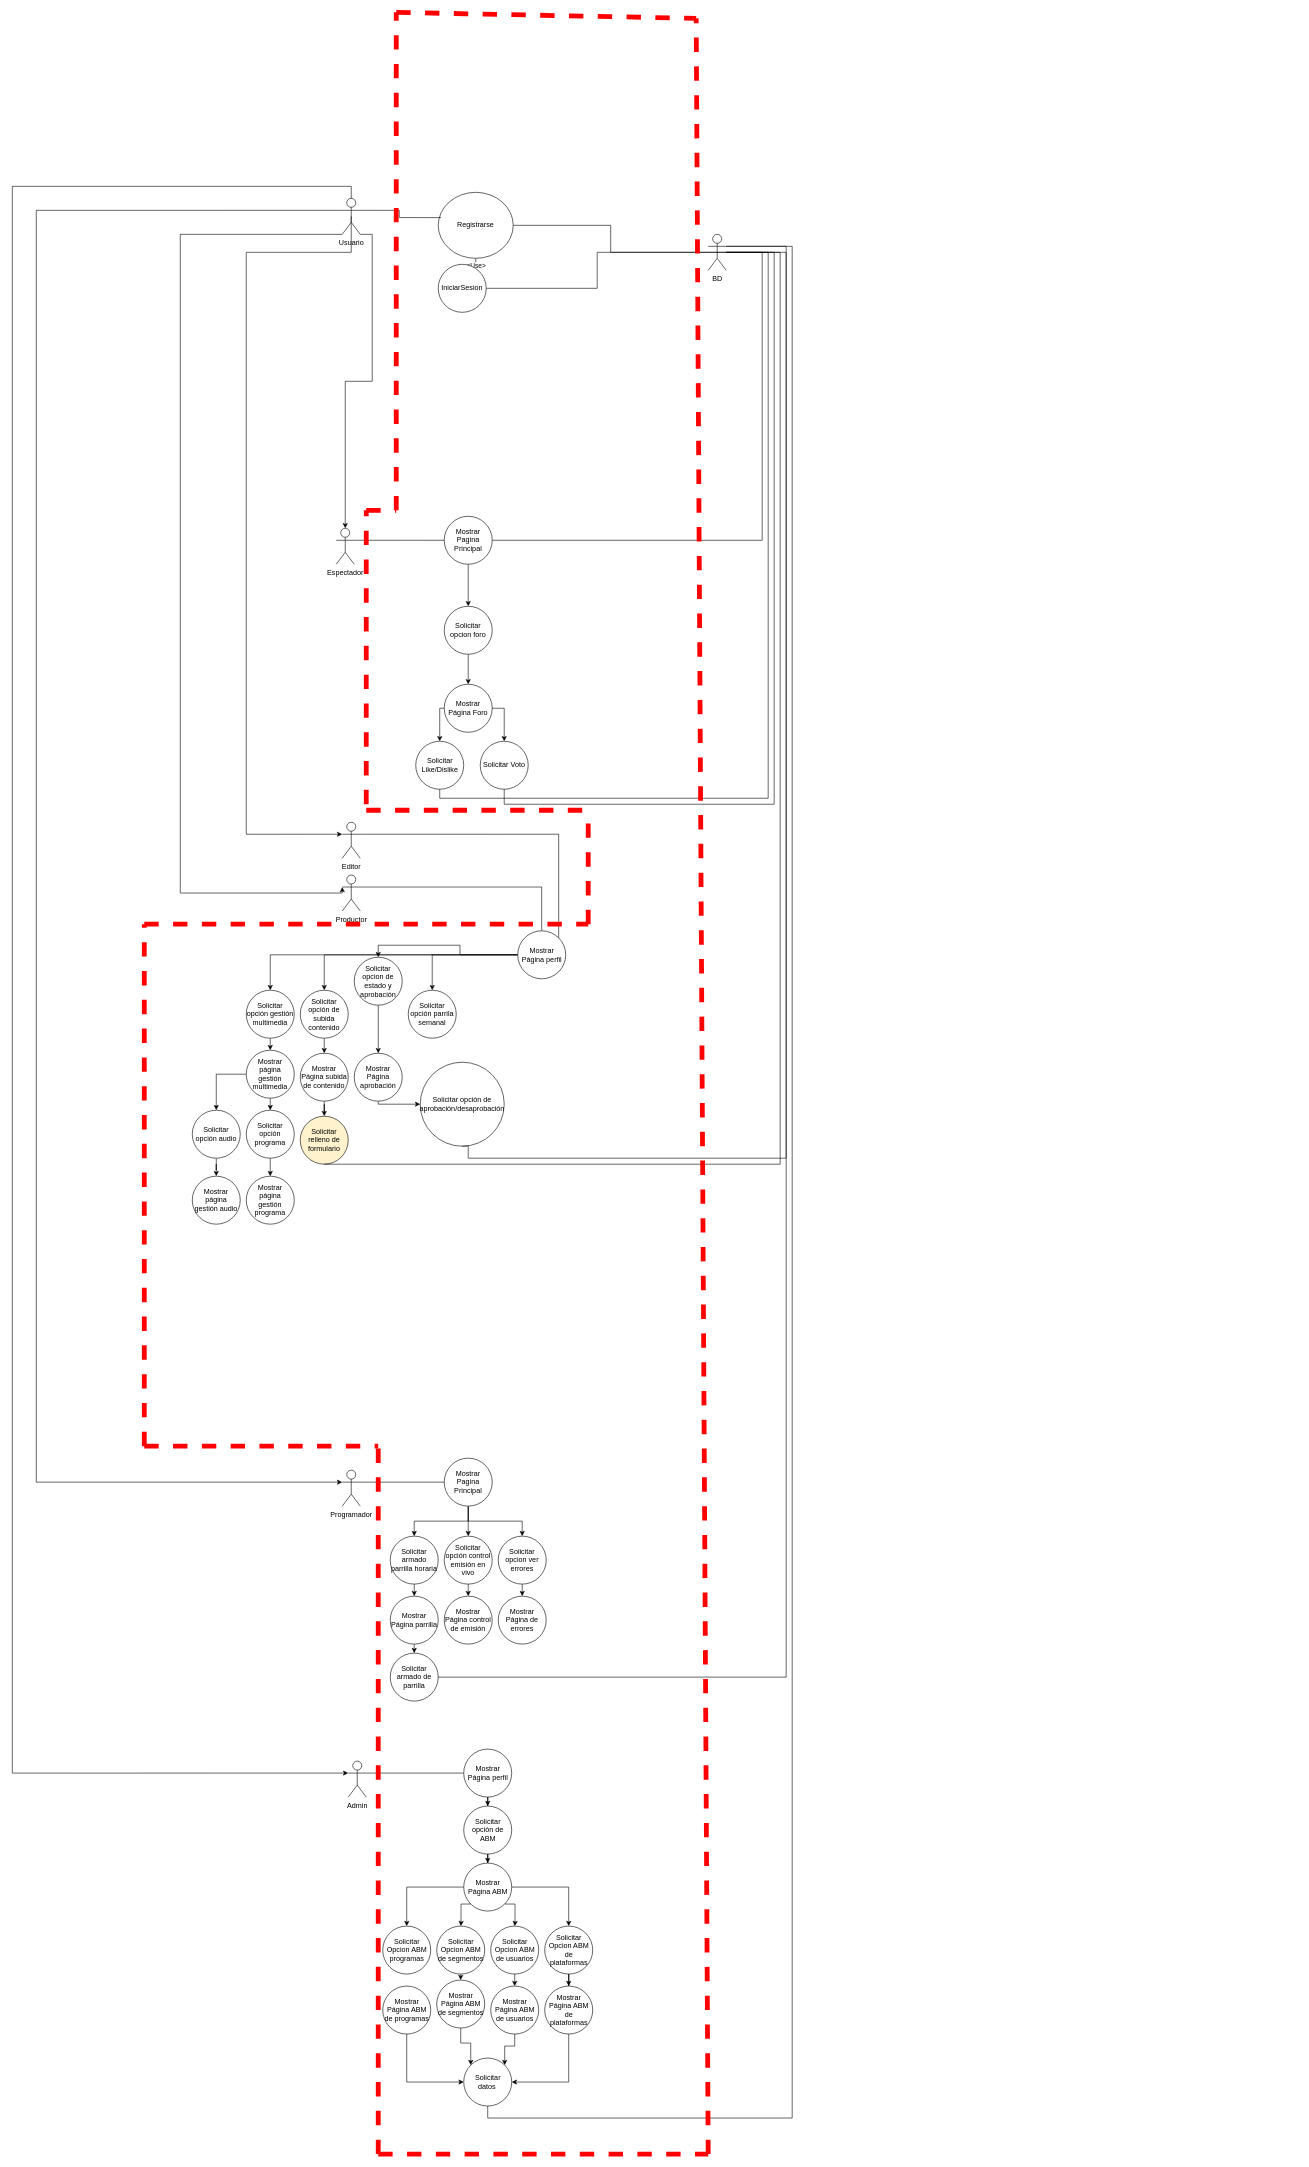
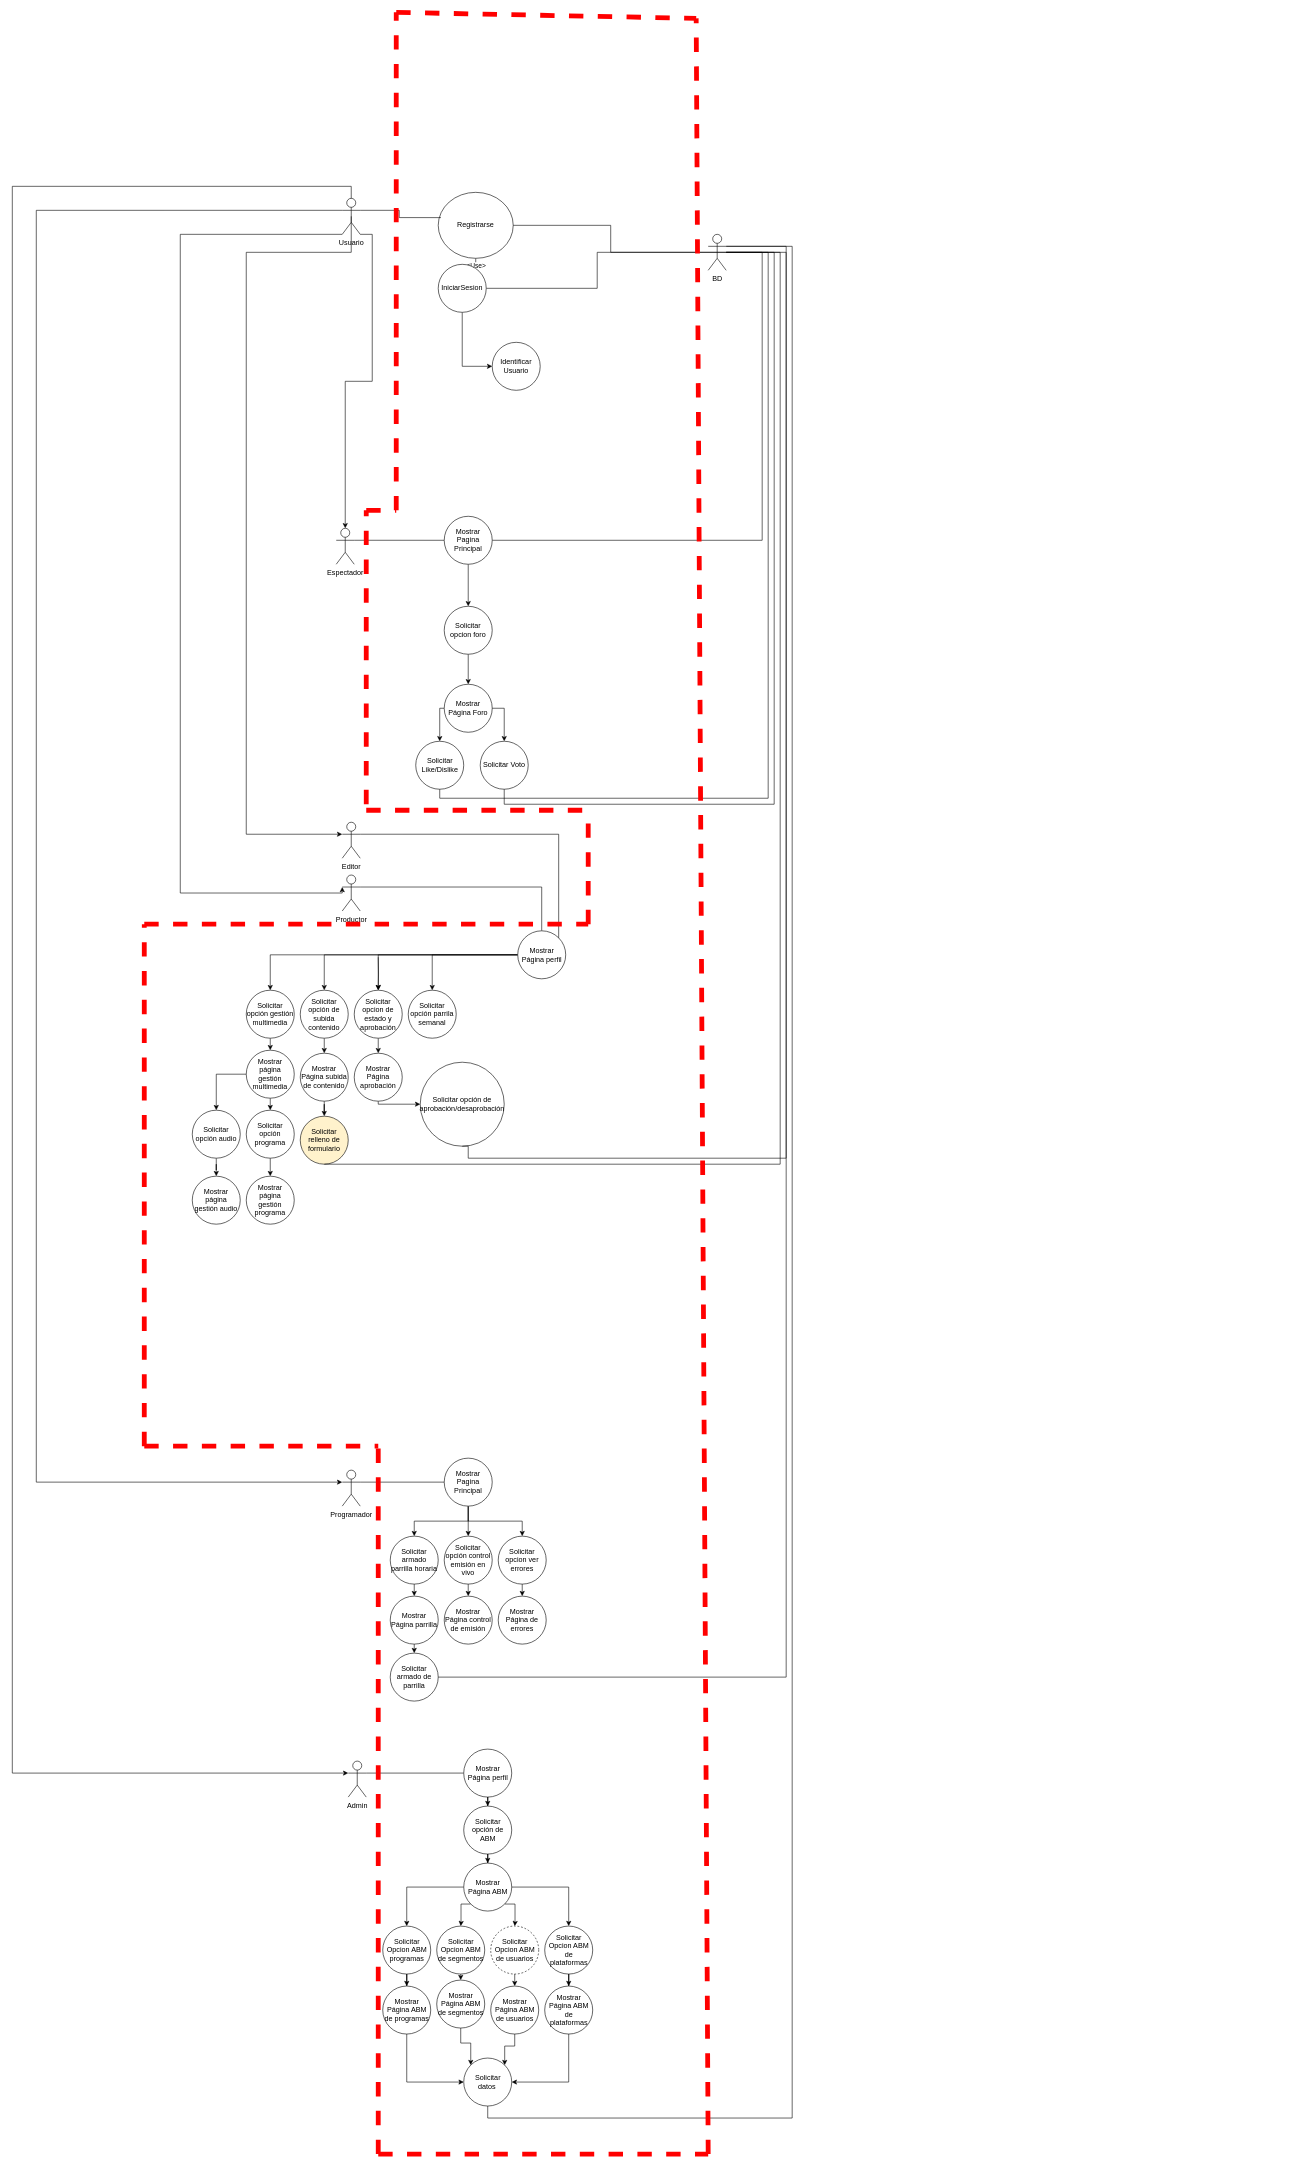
none -> (486, 366)
none -> (516, 366)
(378, 981) -> (378, 1014)
(515, 1950) -> (515, 1950)
none -> (407, 1982)
